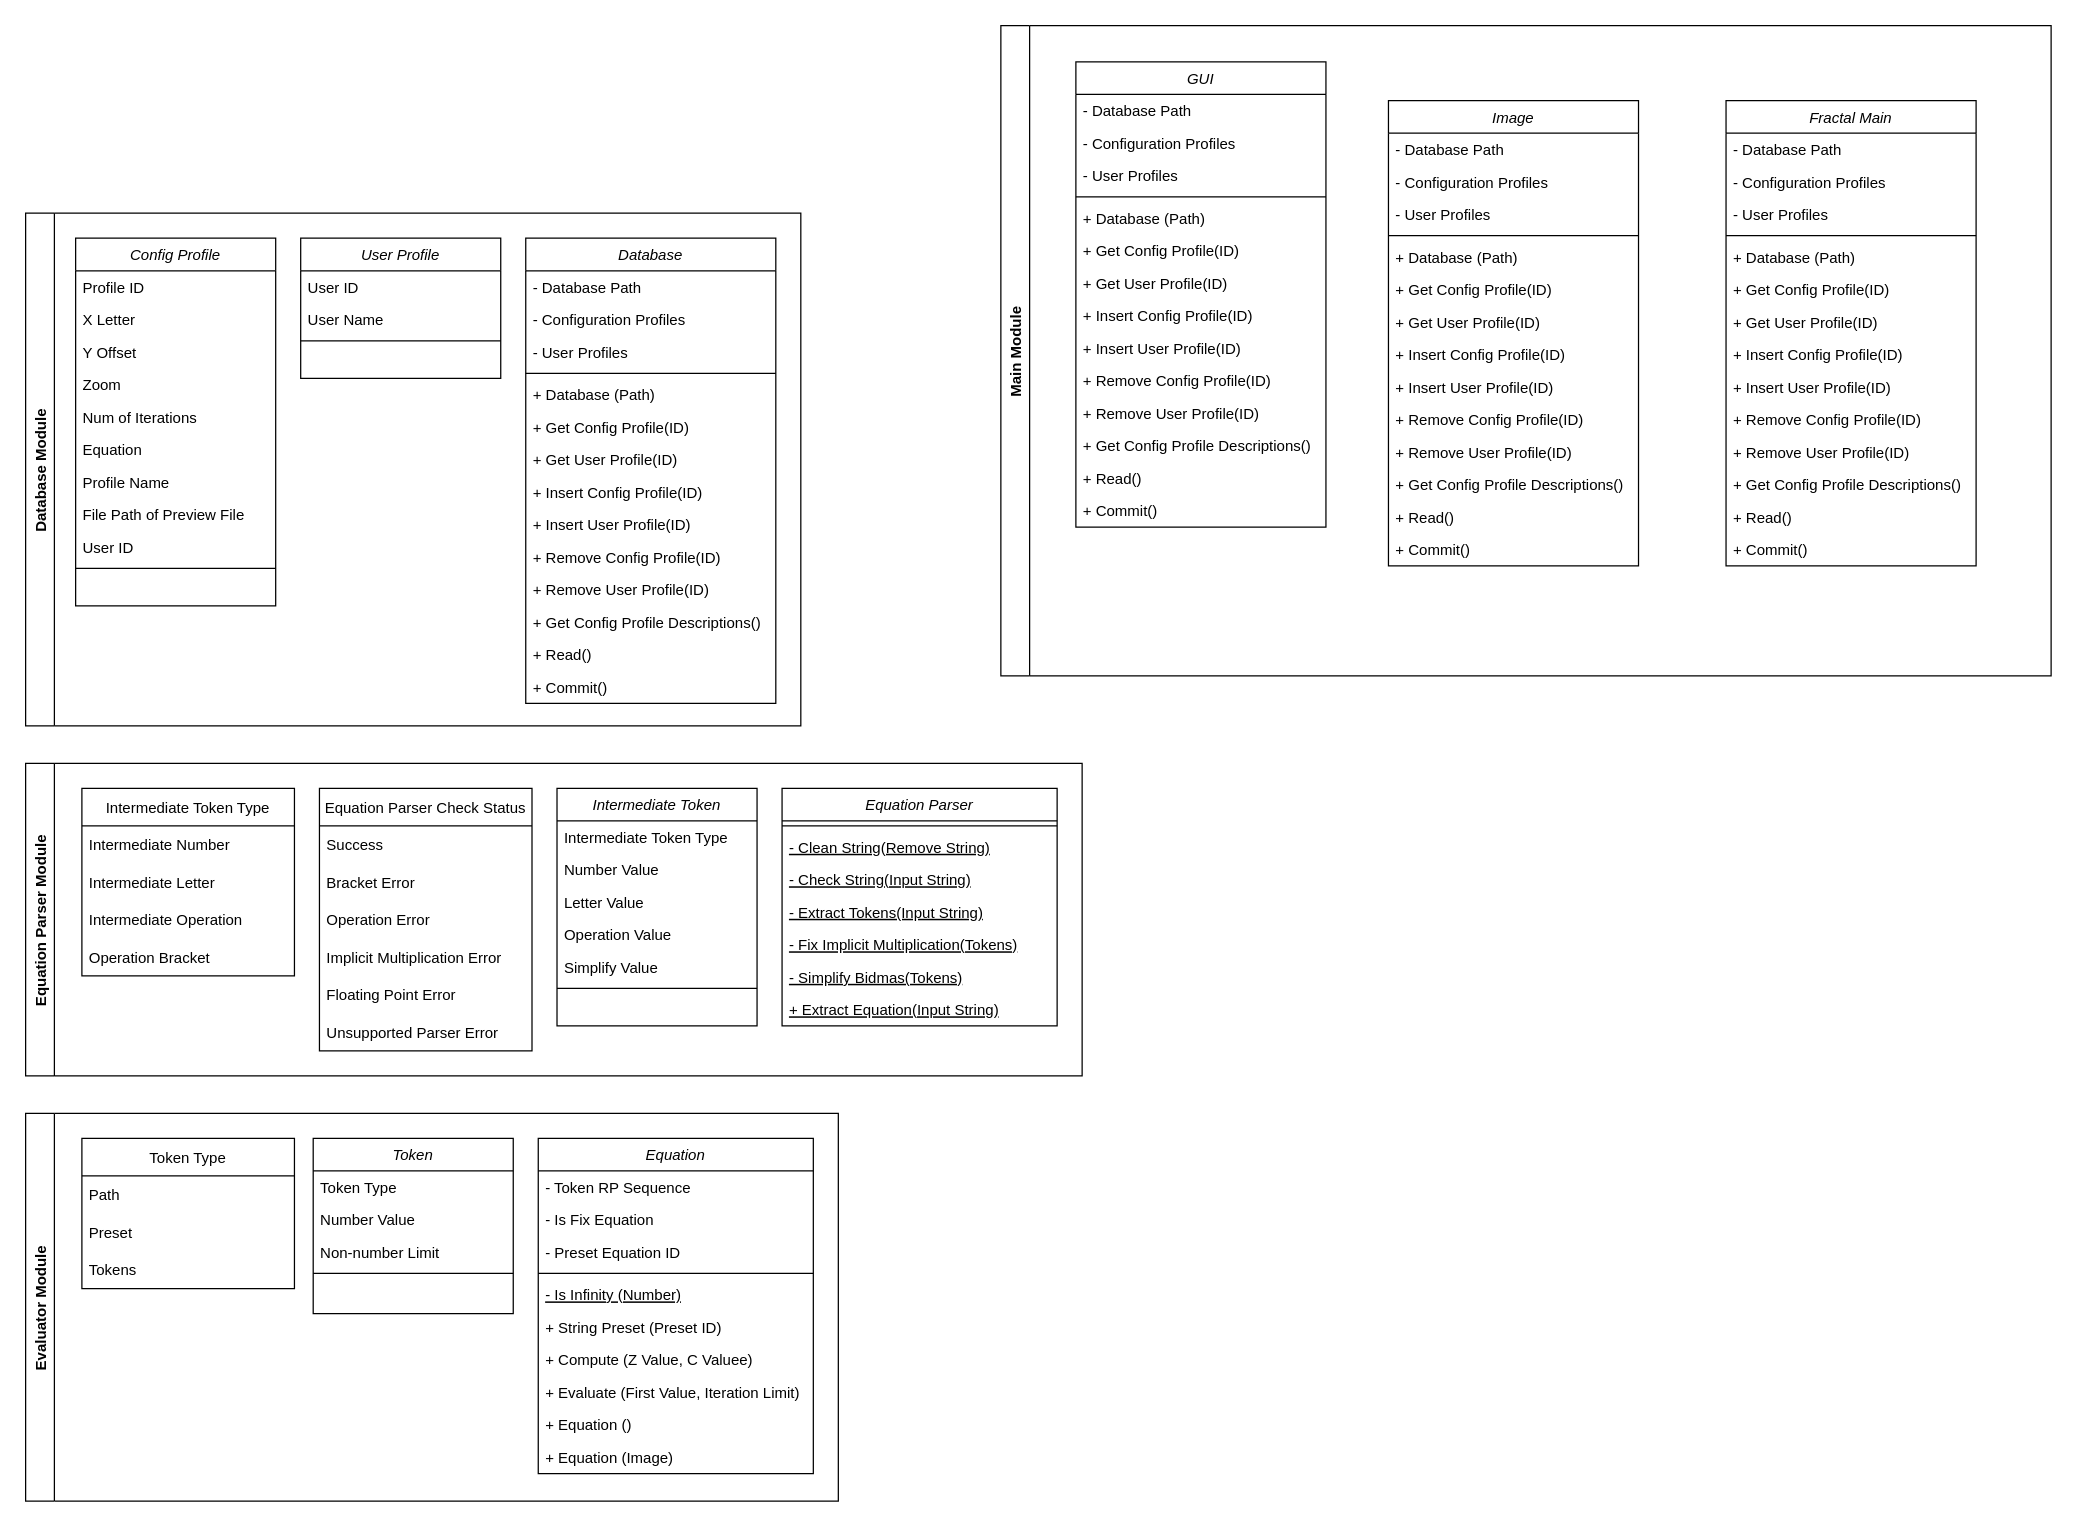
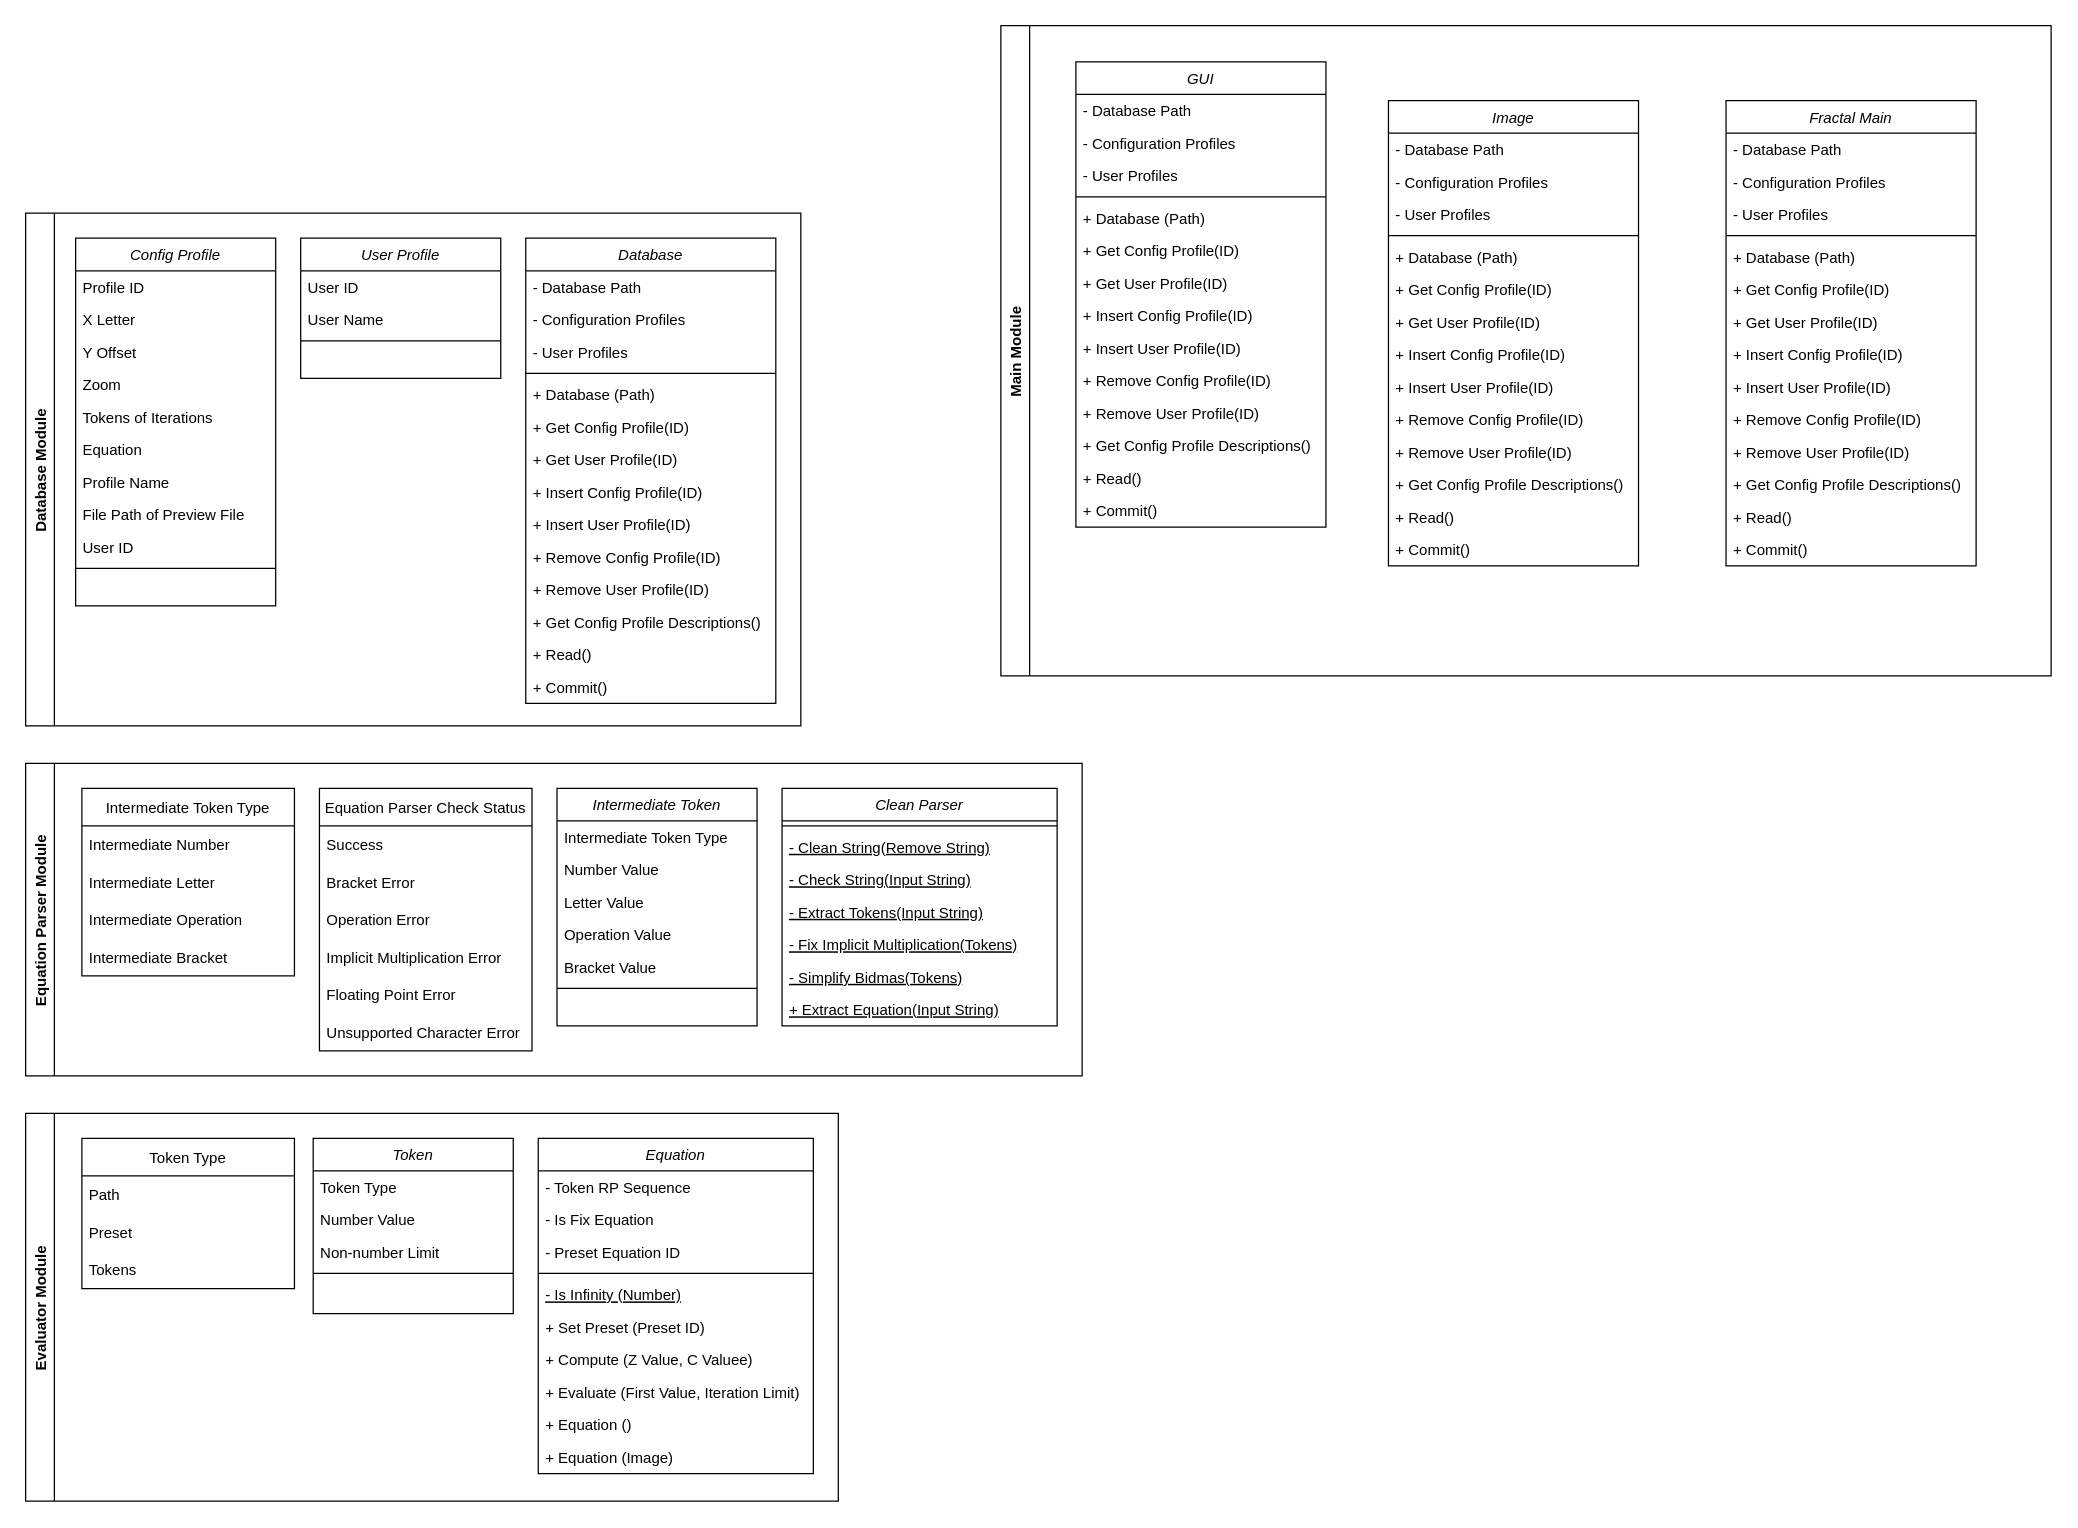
(148, 418) -> (161, 418)
(919, 805) -> (919, 805)
(156, 958) -> (169, 958)
(613, 968) -> (614, 968)
(423, 1033) -> (436, 1033)
(649, 1328) -> (638, 1328)
